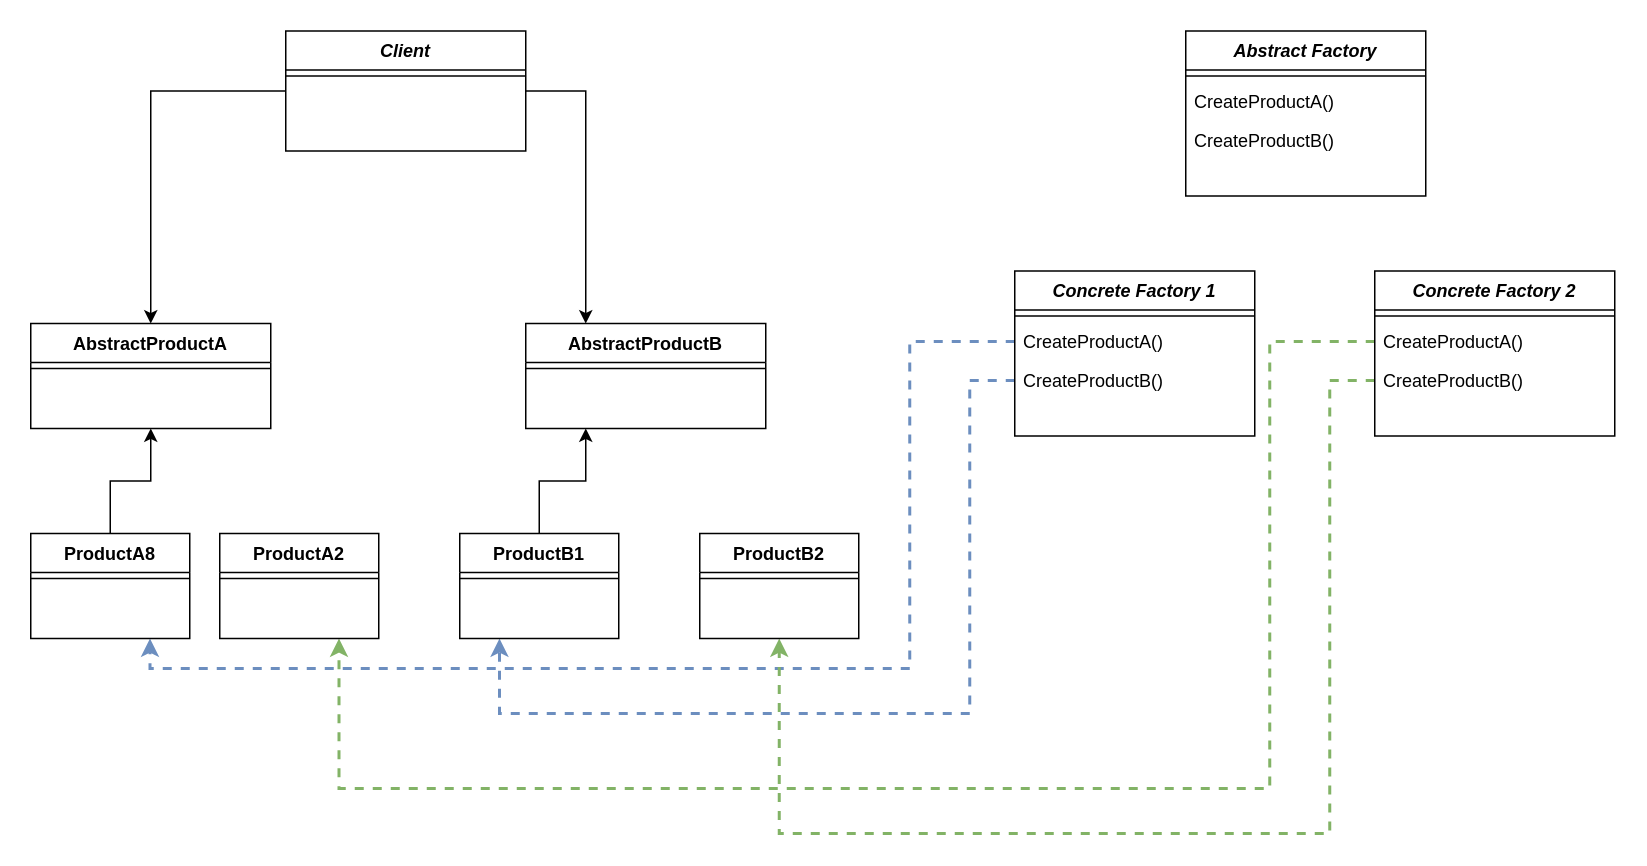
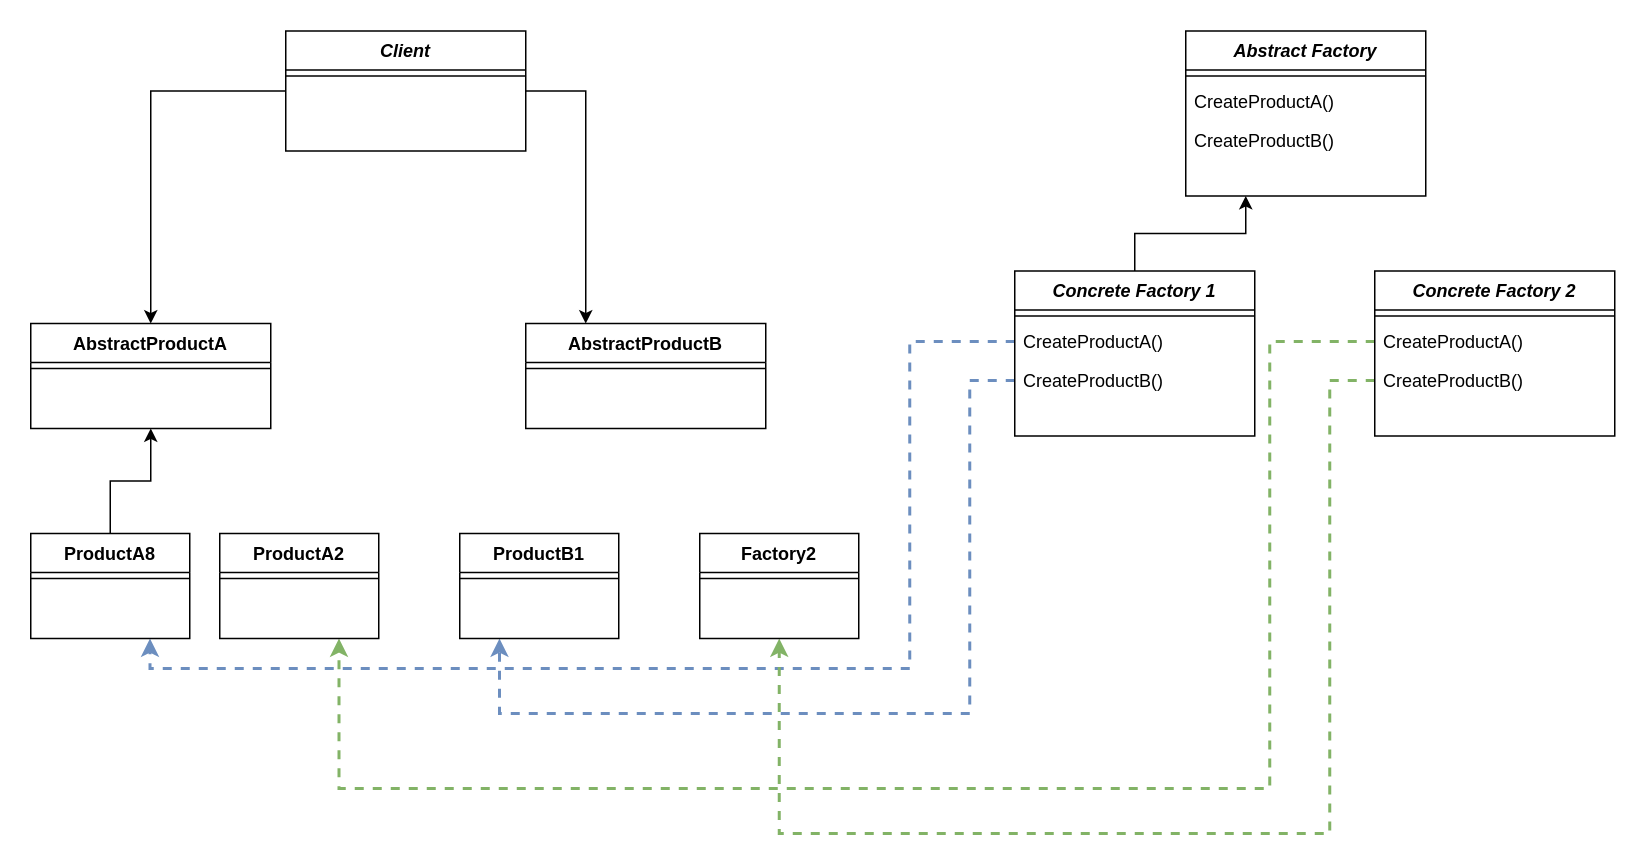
none -> (1185, 233)
(557, 481) -> none
(779, 554) -> (779, 554)
